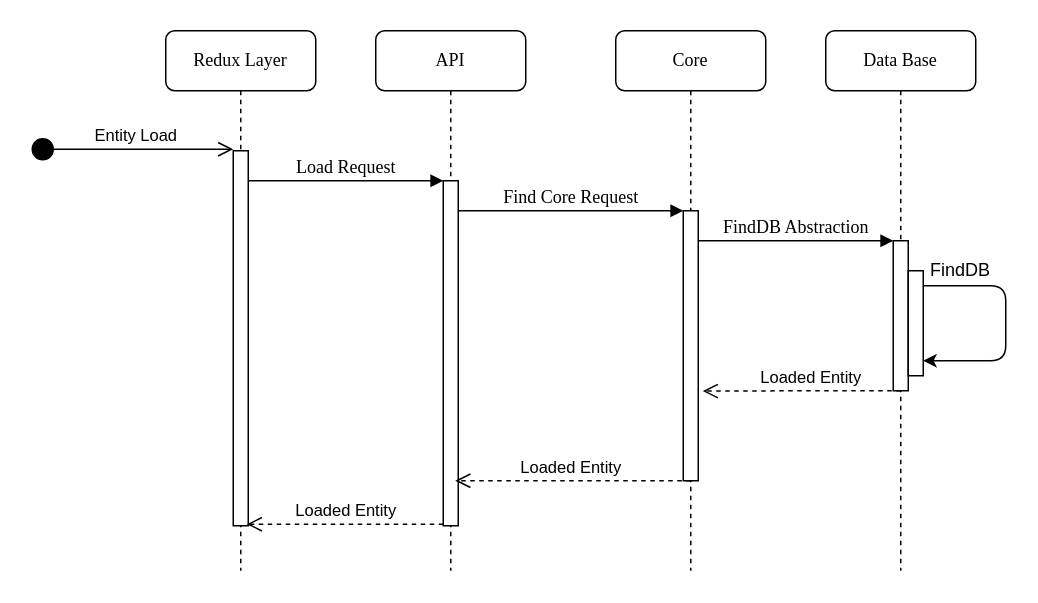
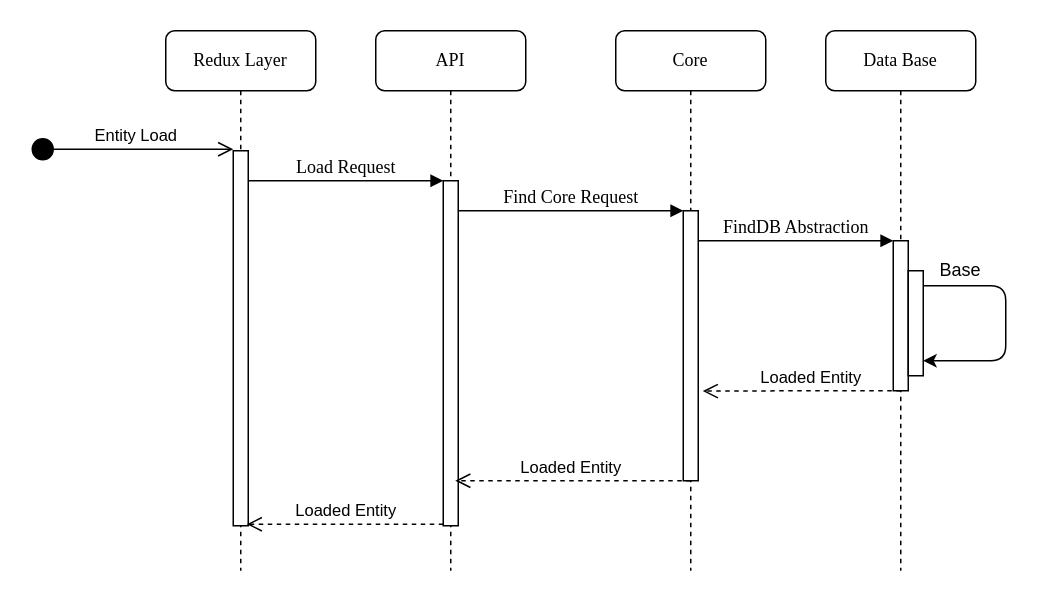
(961, 271) -> (961, 271)
